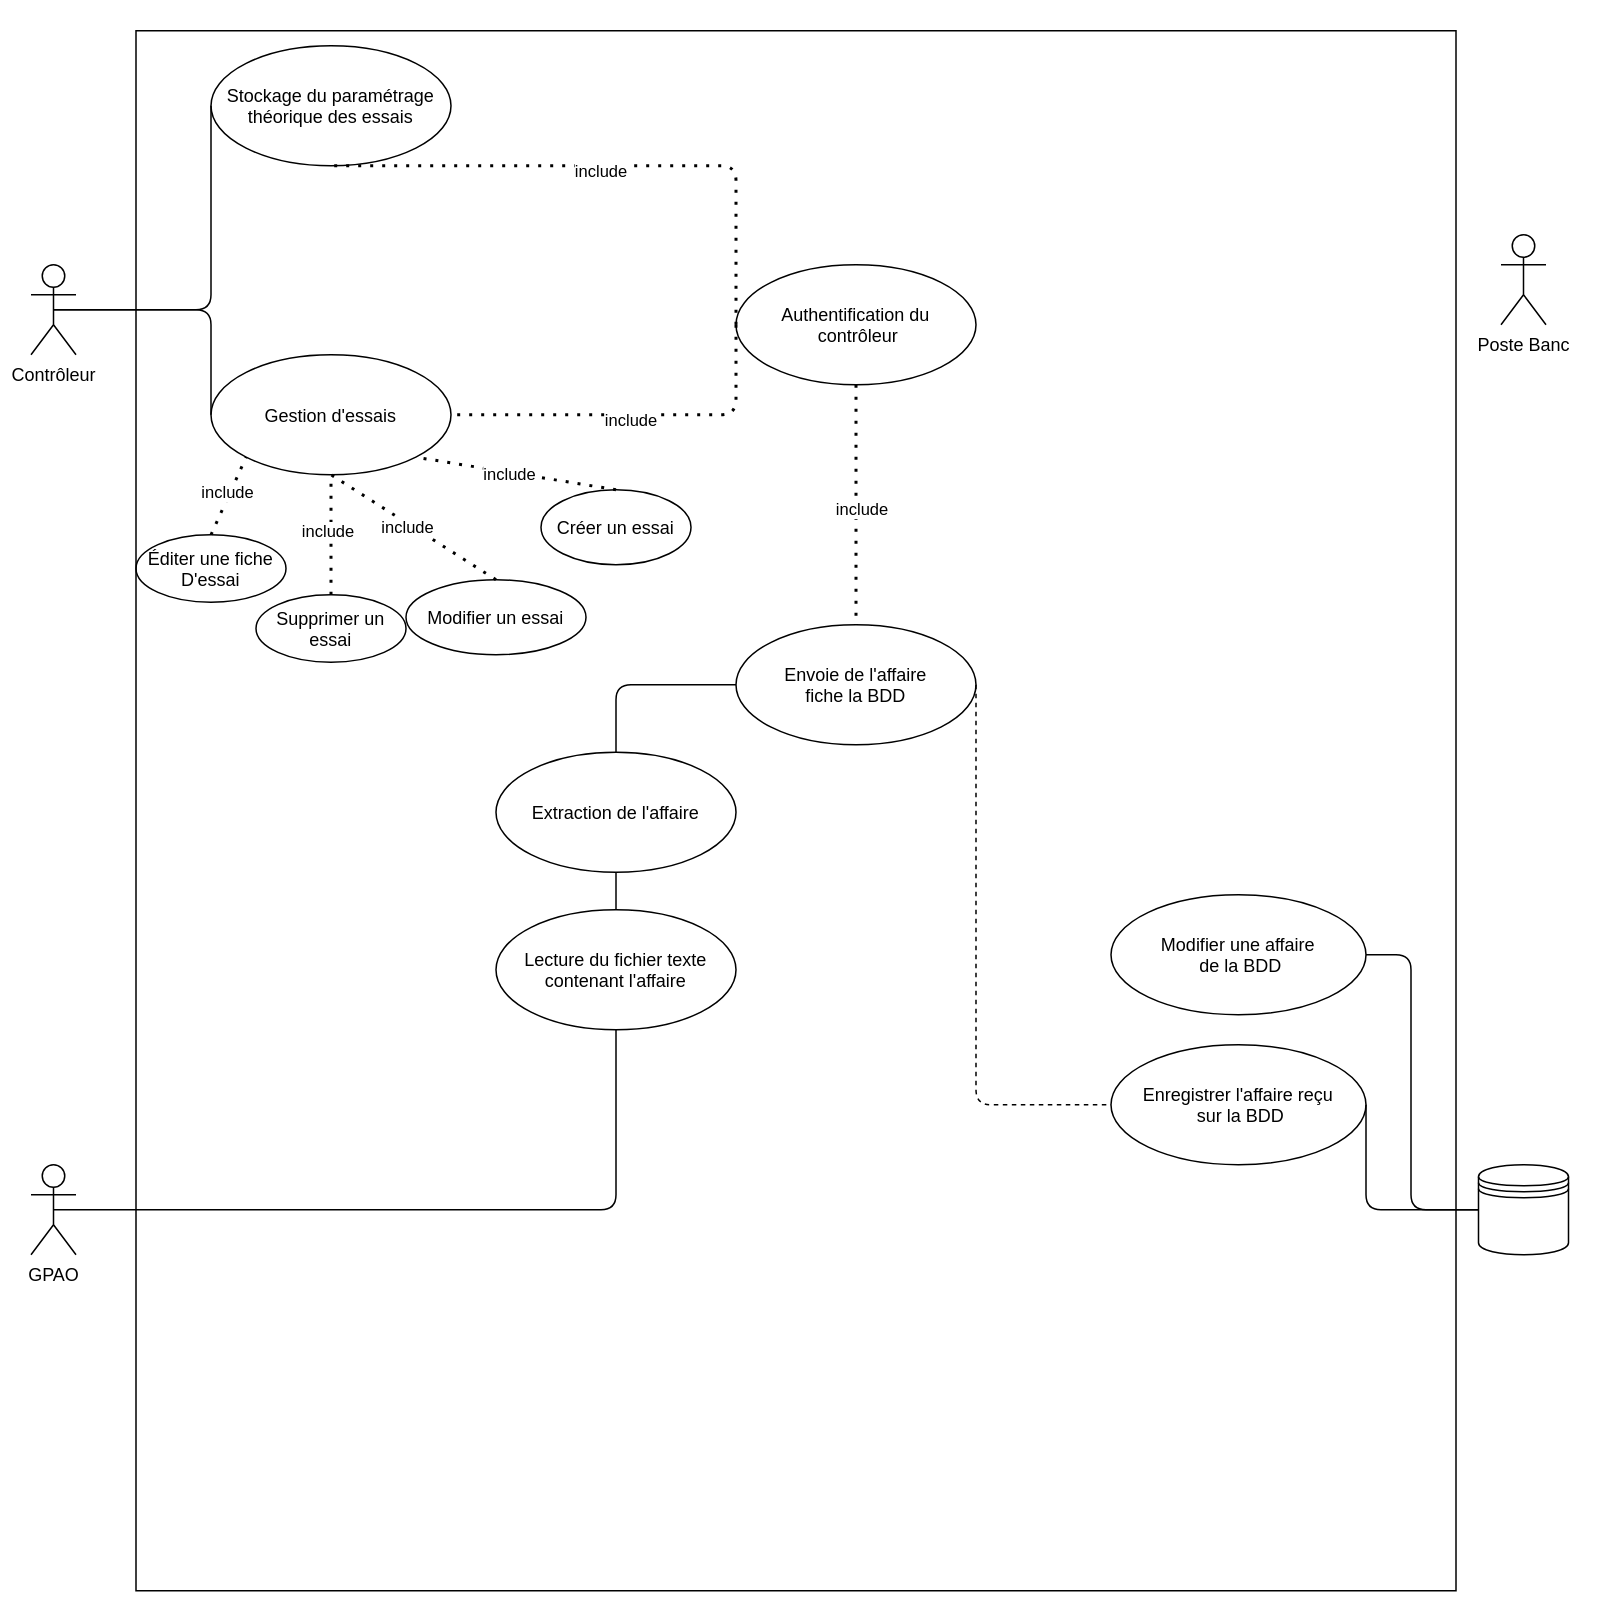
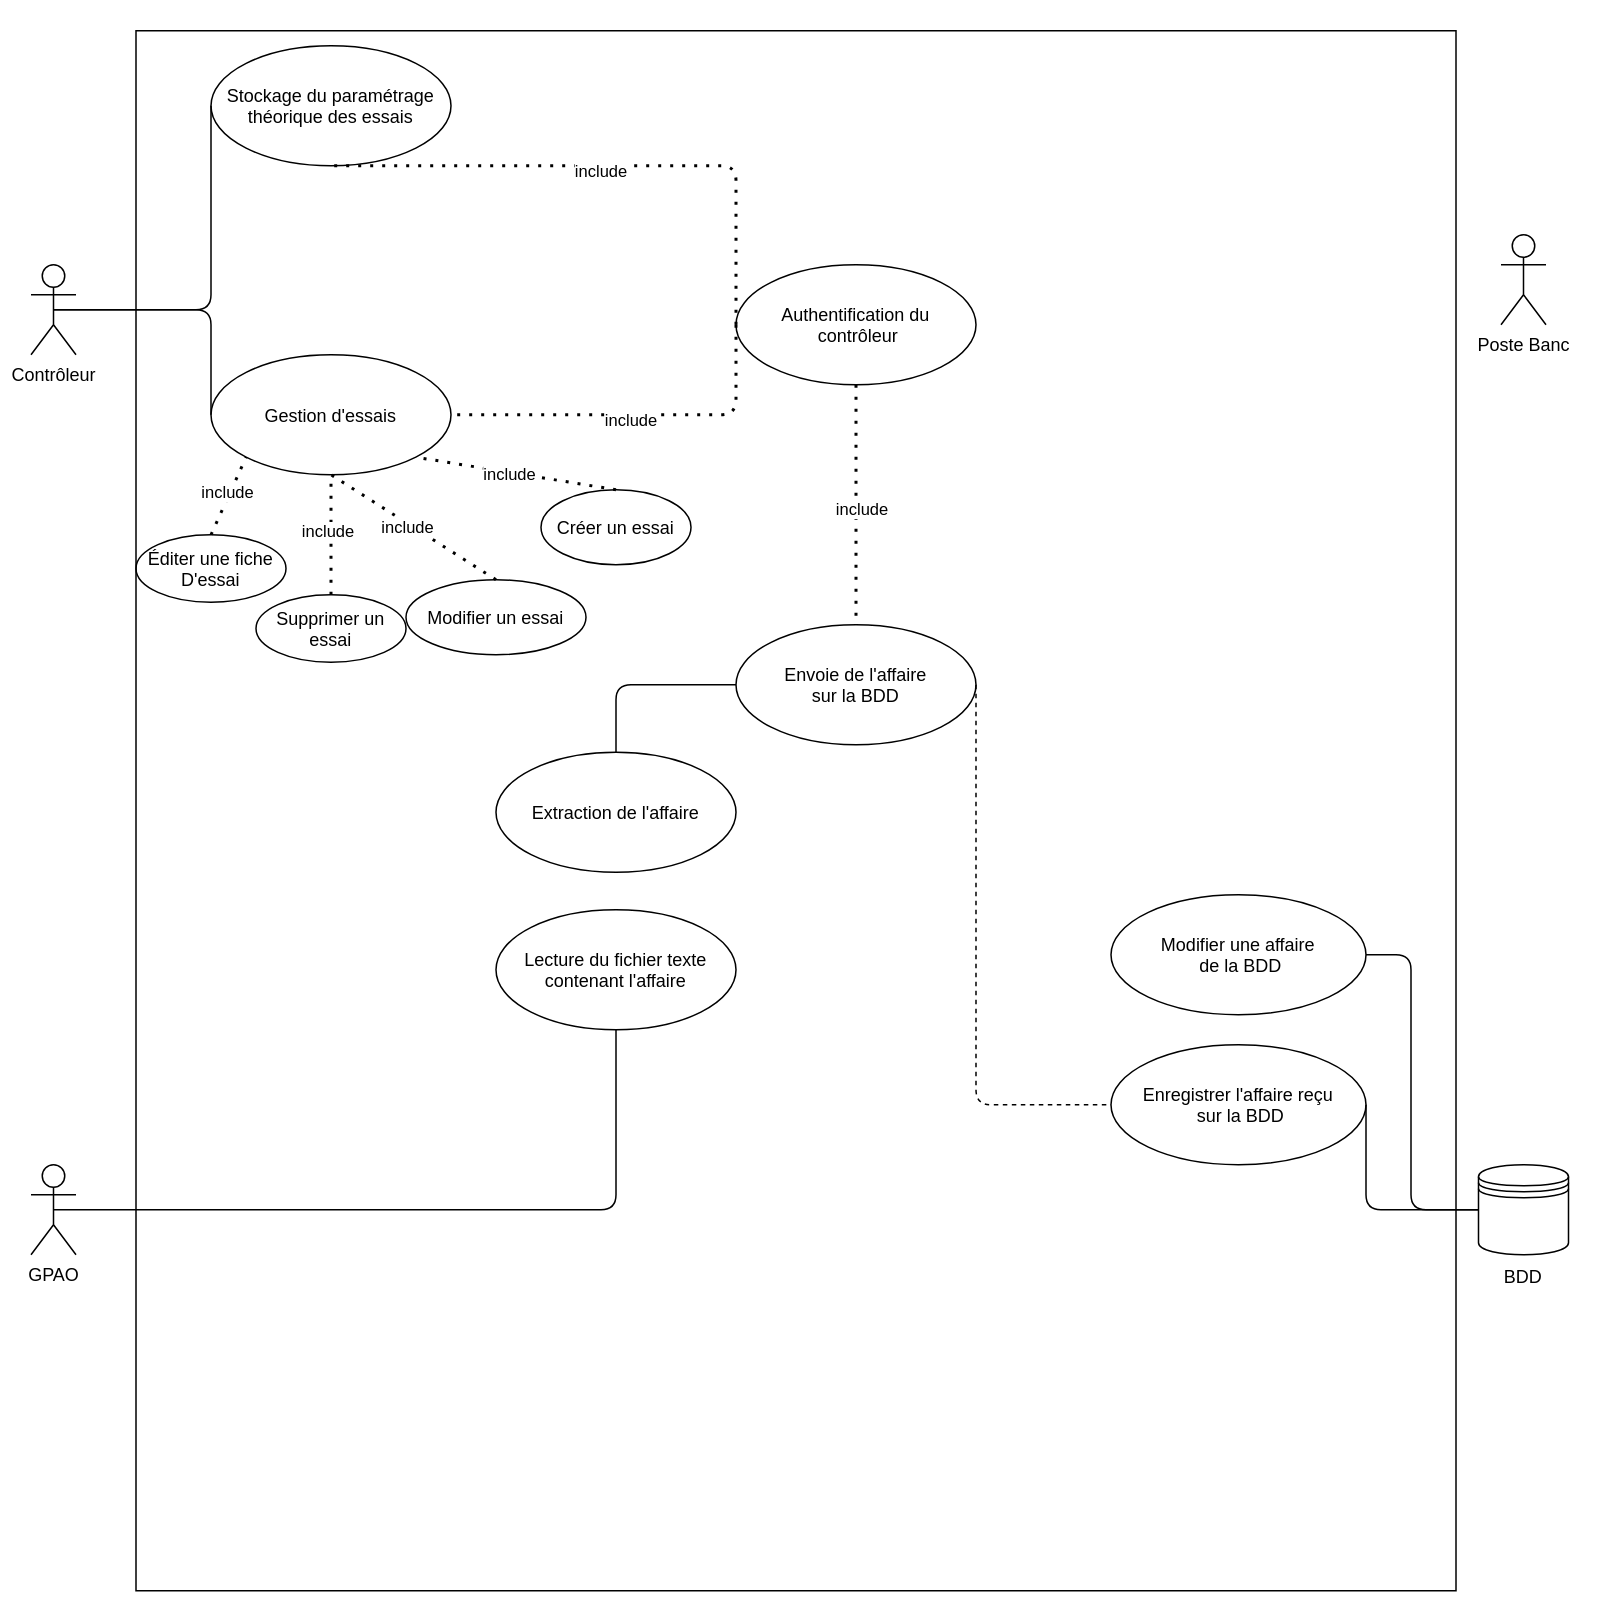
(855, 675) -> (855, 675)
(616, 892) -> none
none -> (1523, 1277)
